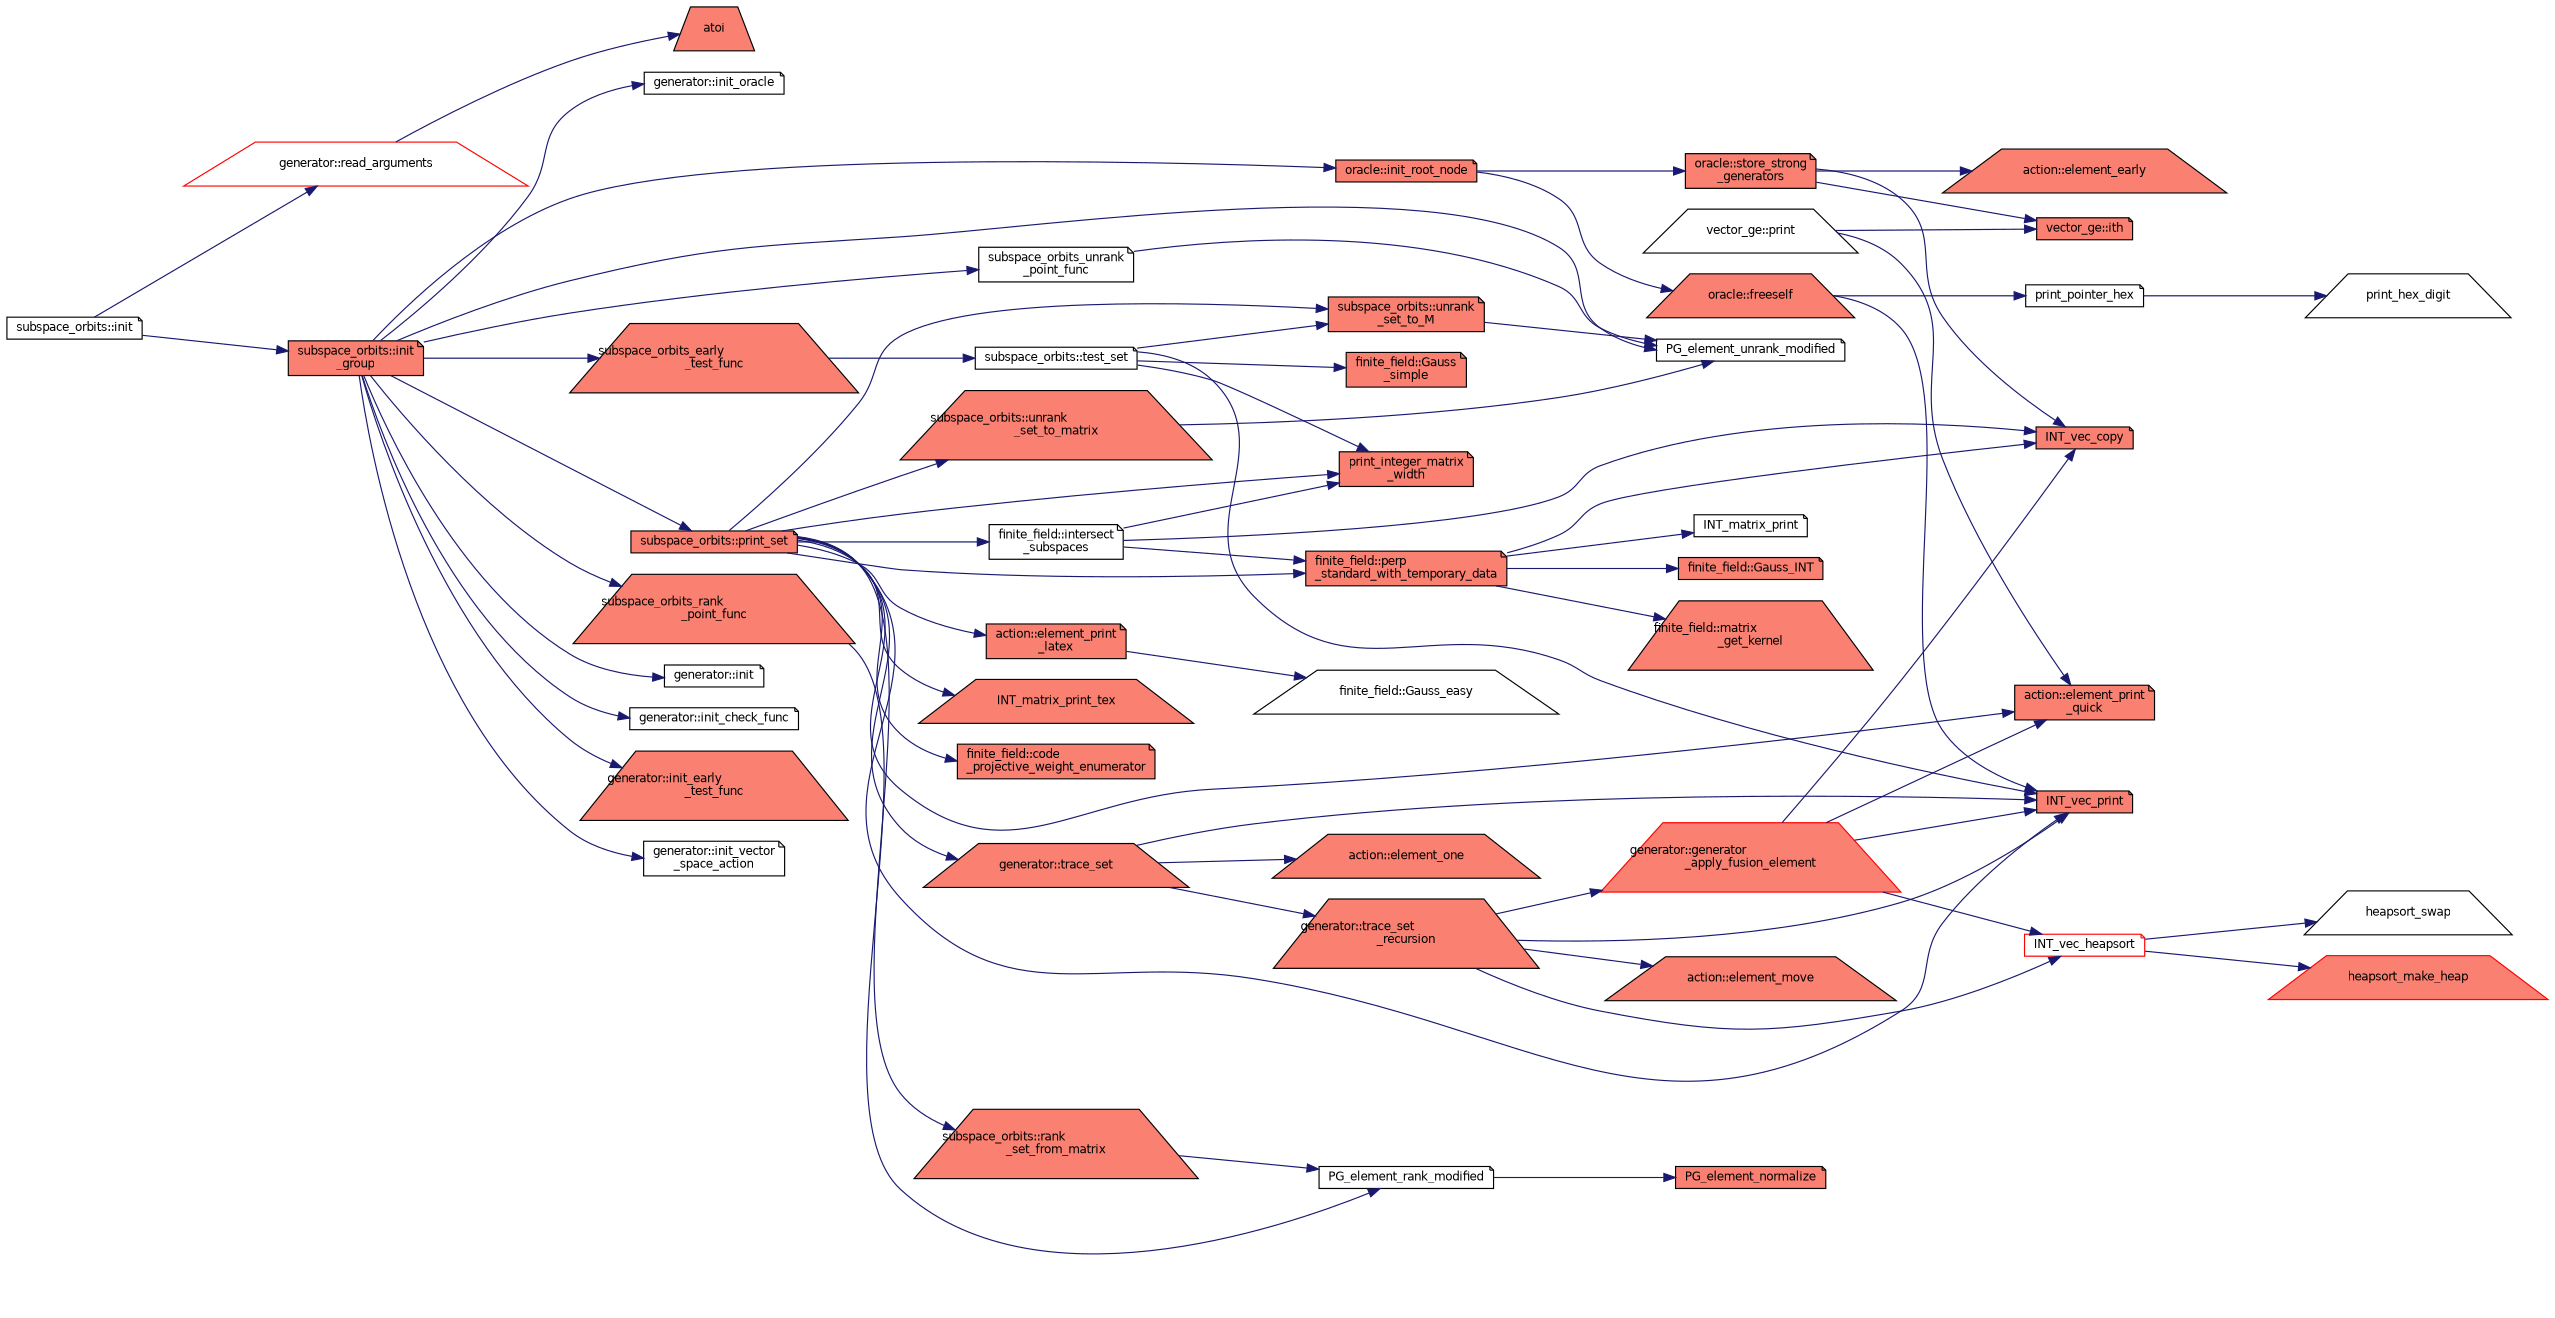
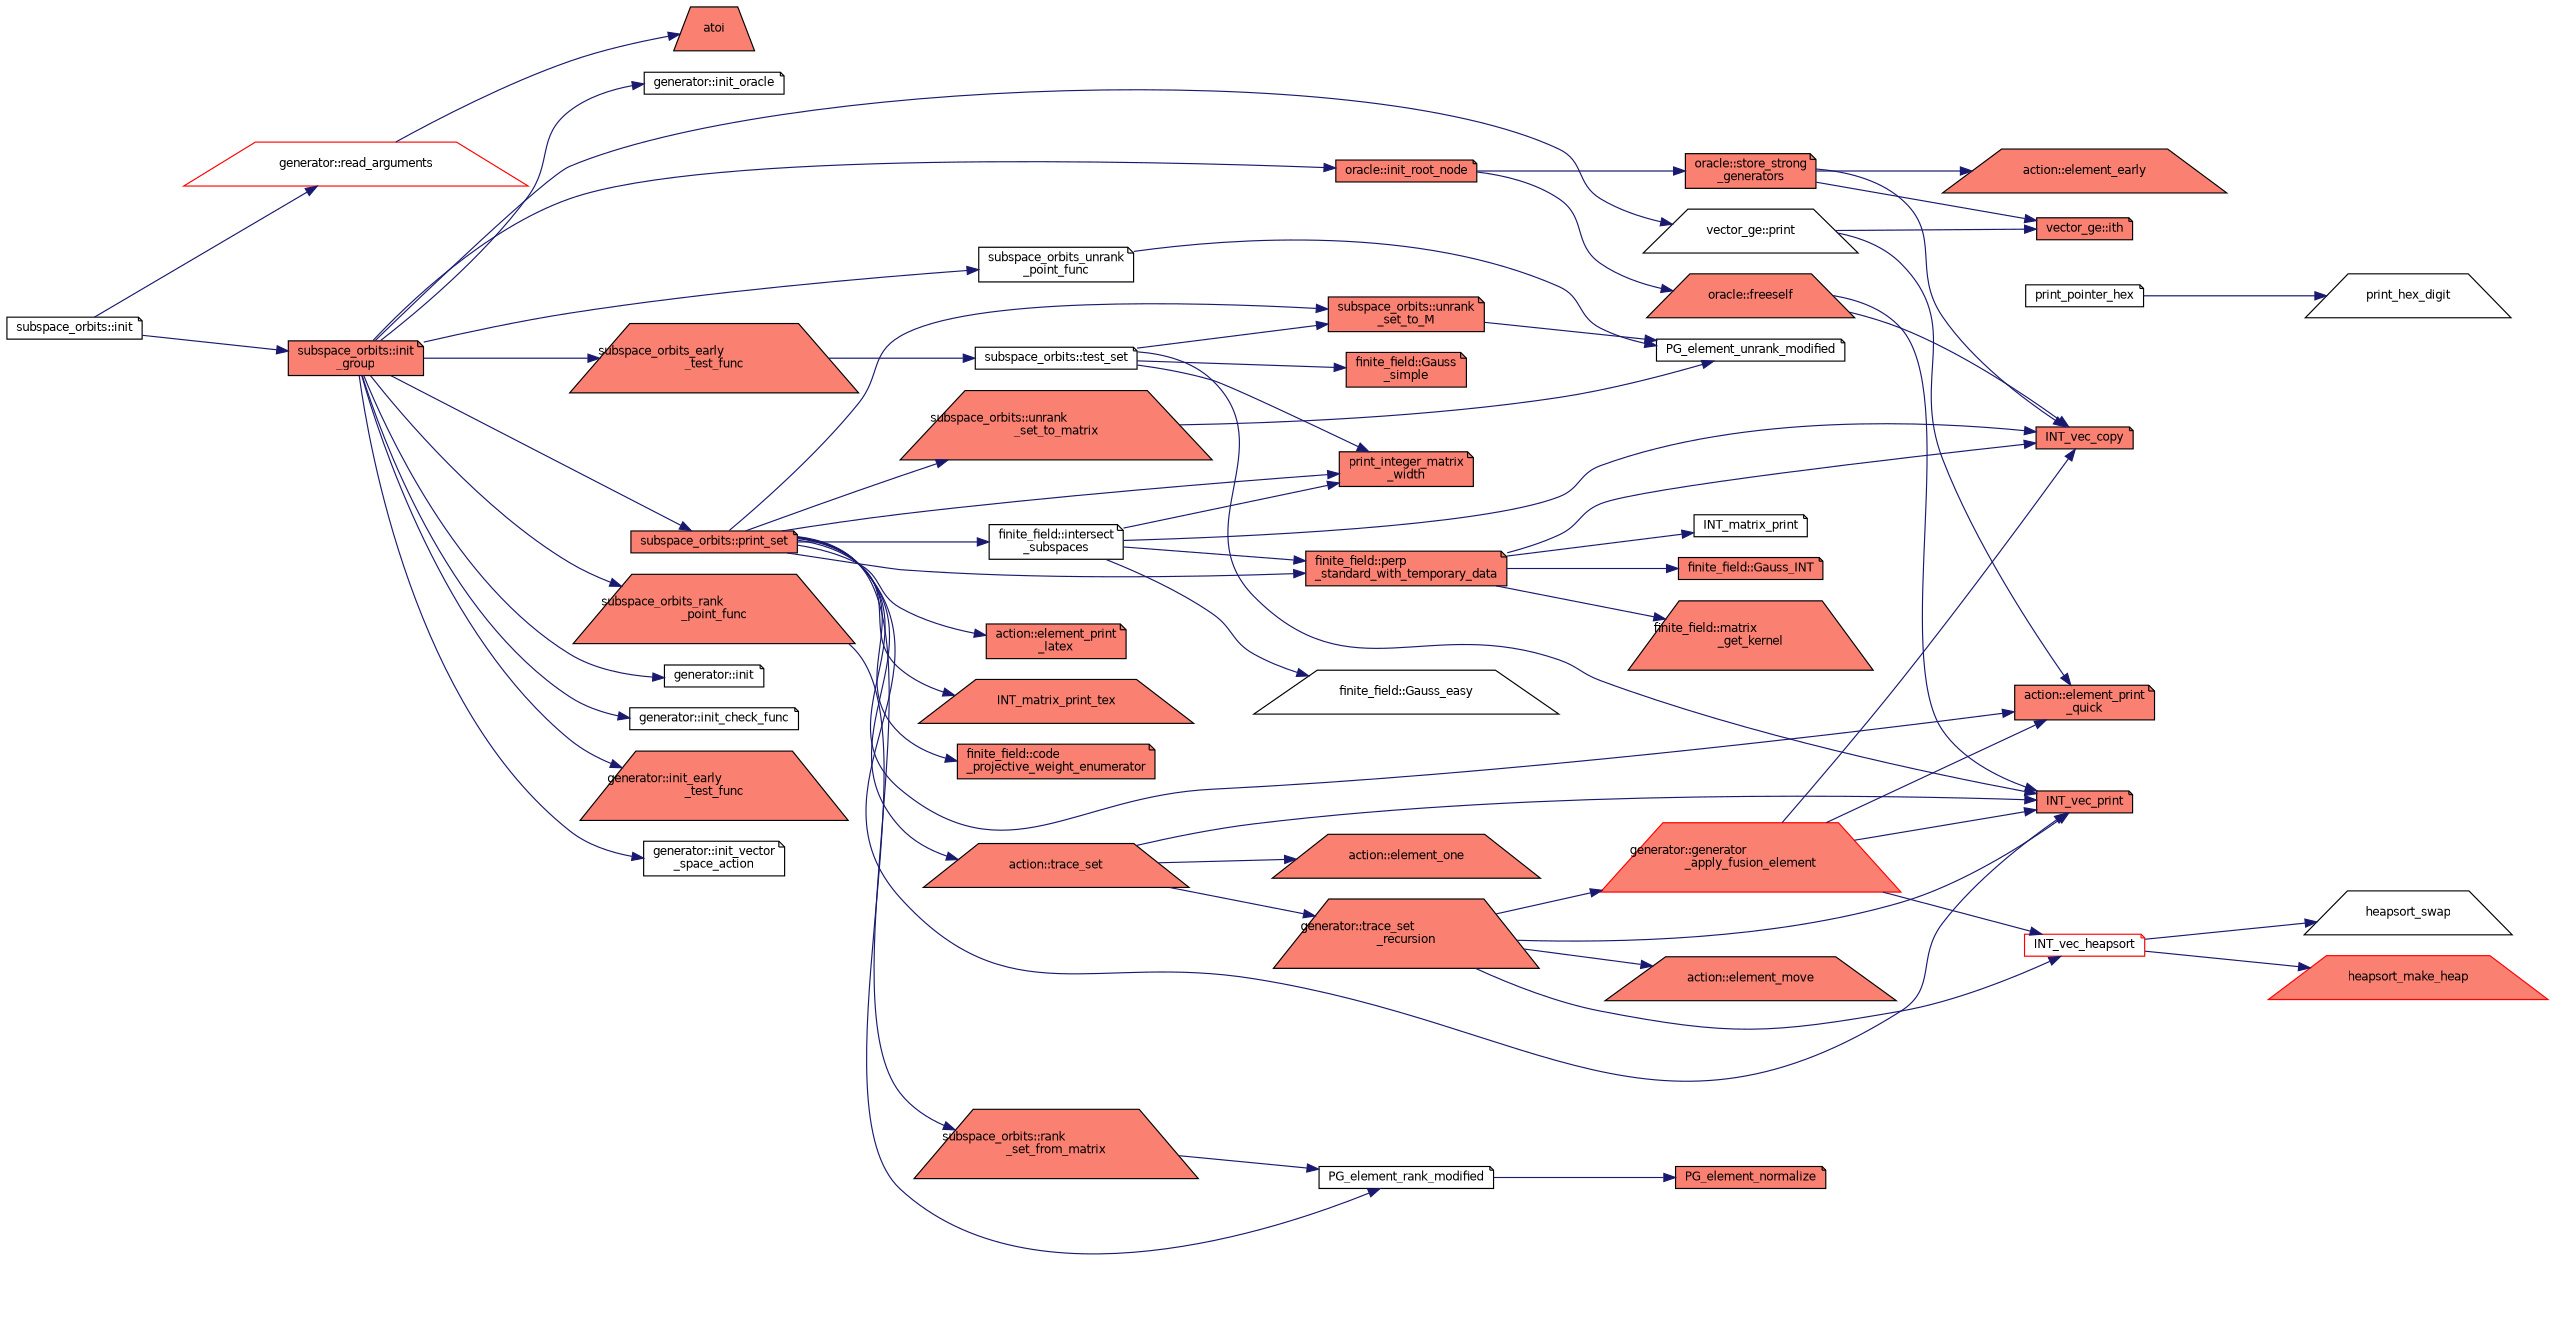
(1045, 224) -> (999, 94)
(1915, 296) -> (1959, 356)
(1211, 664) -> (1206, 610)
(1056, 865) -> (1056, 865)
